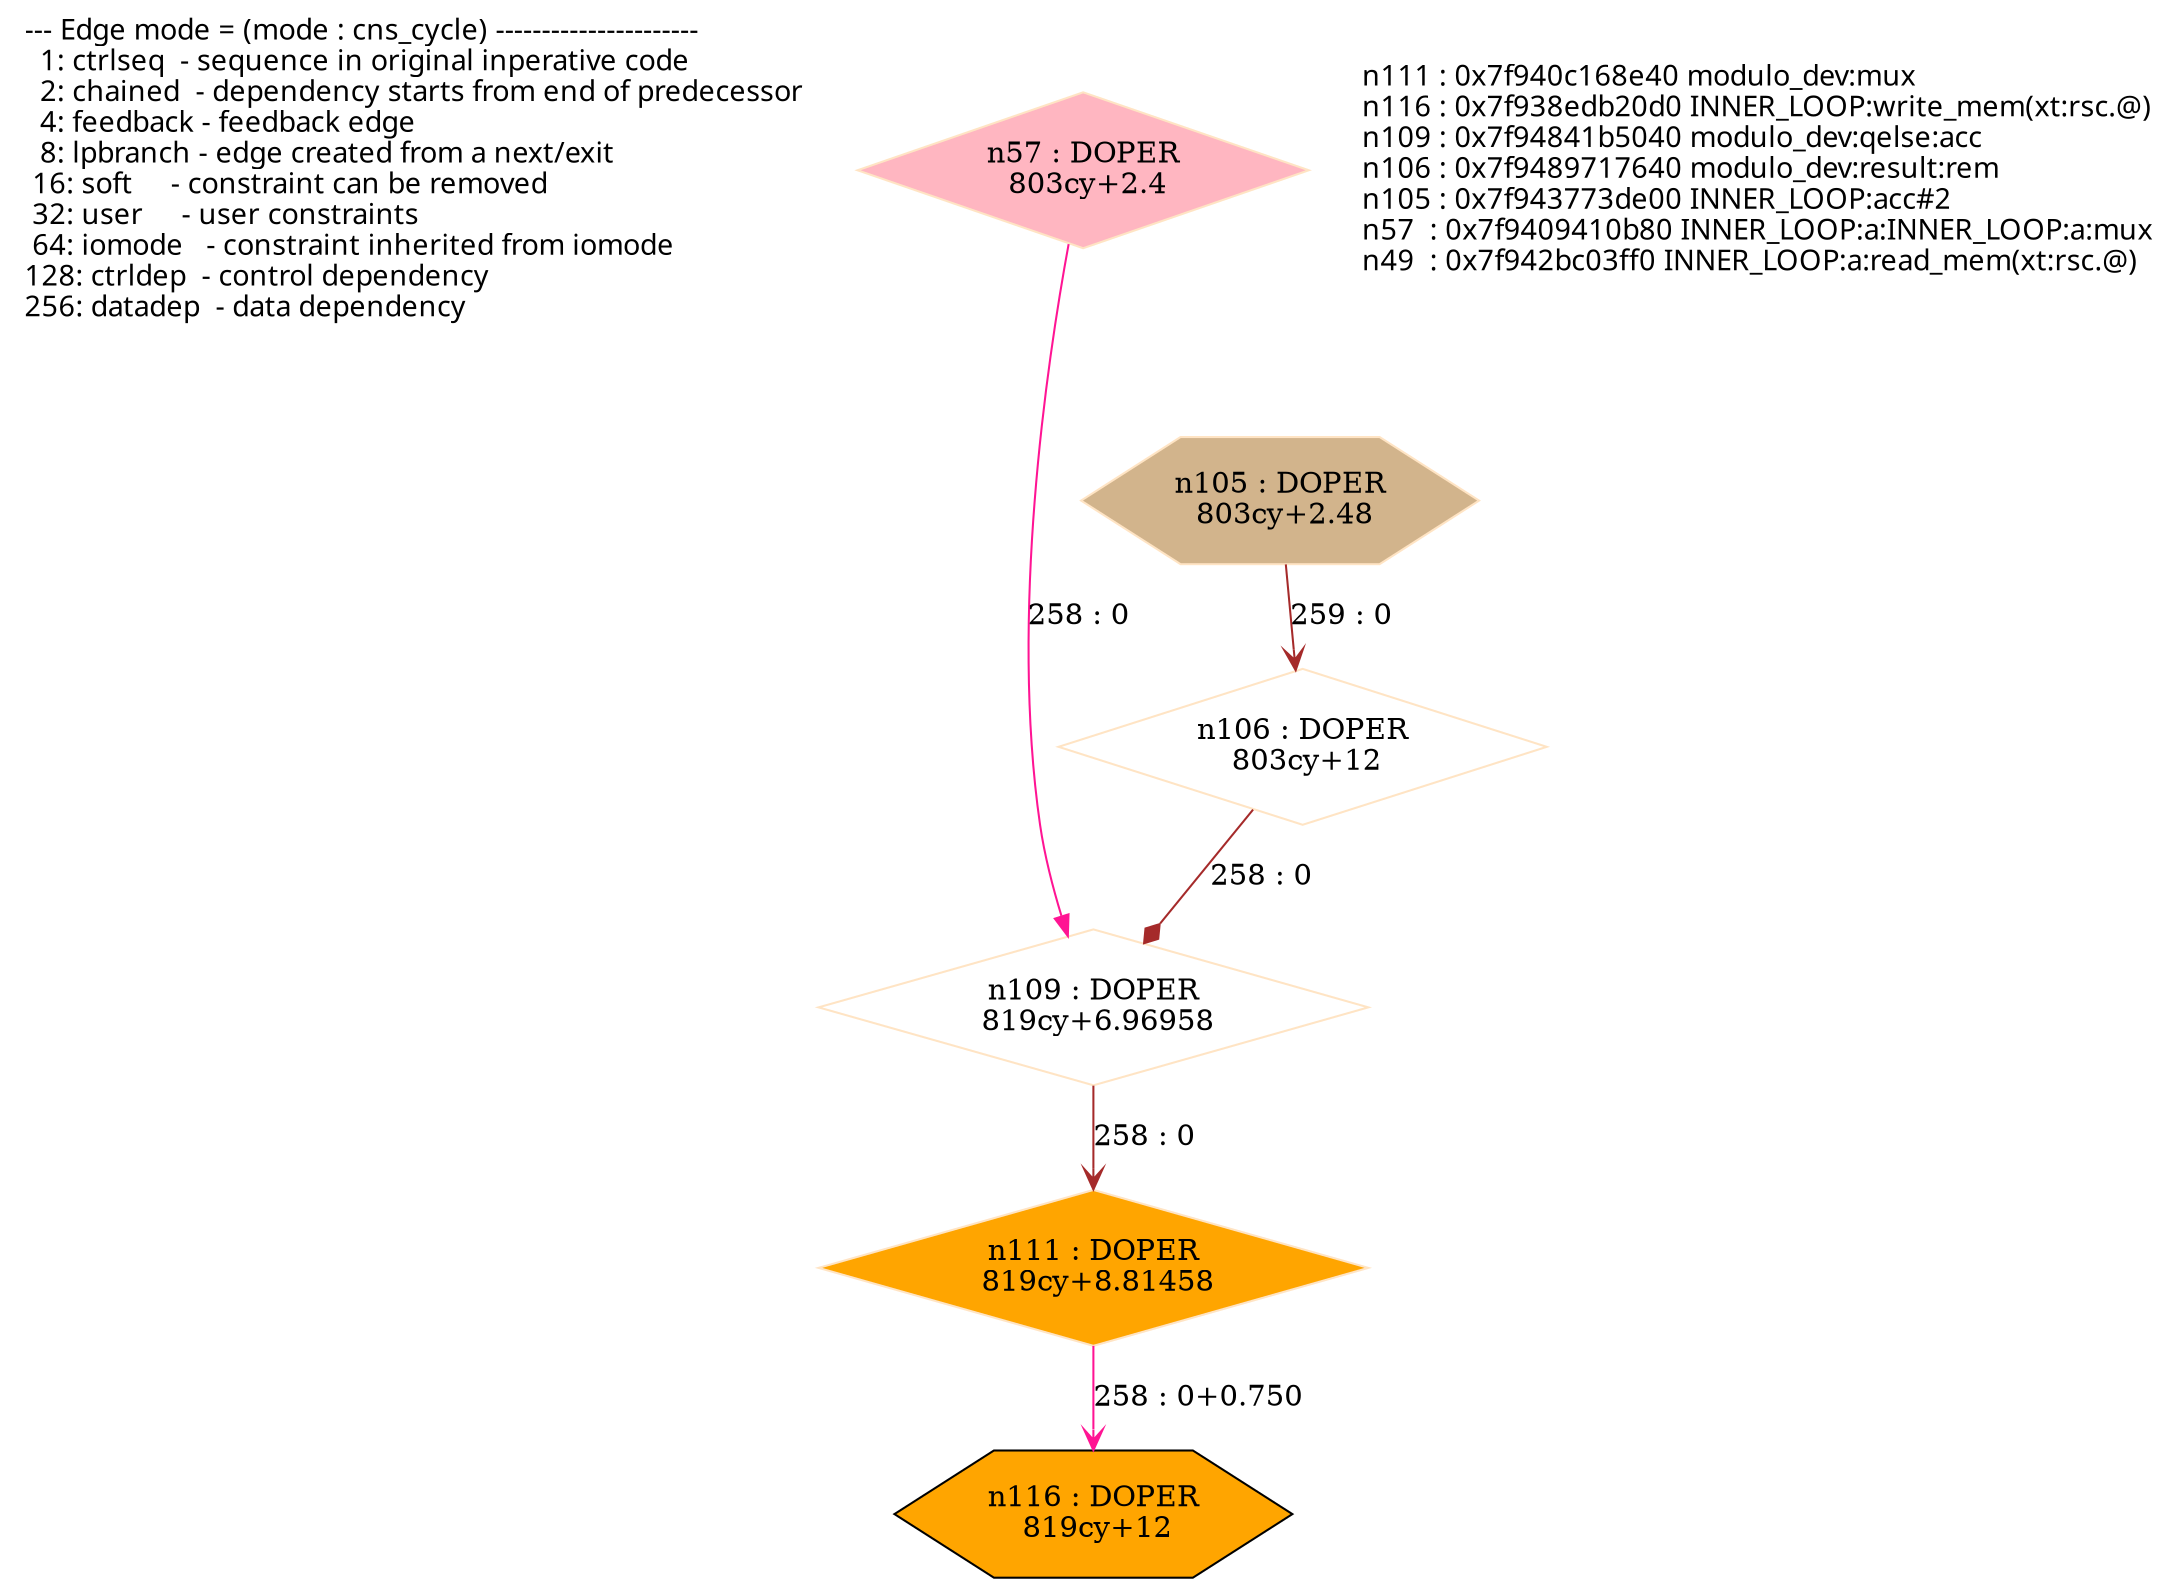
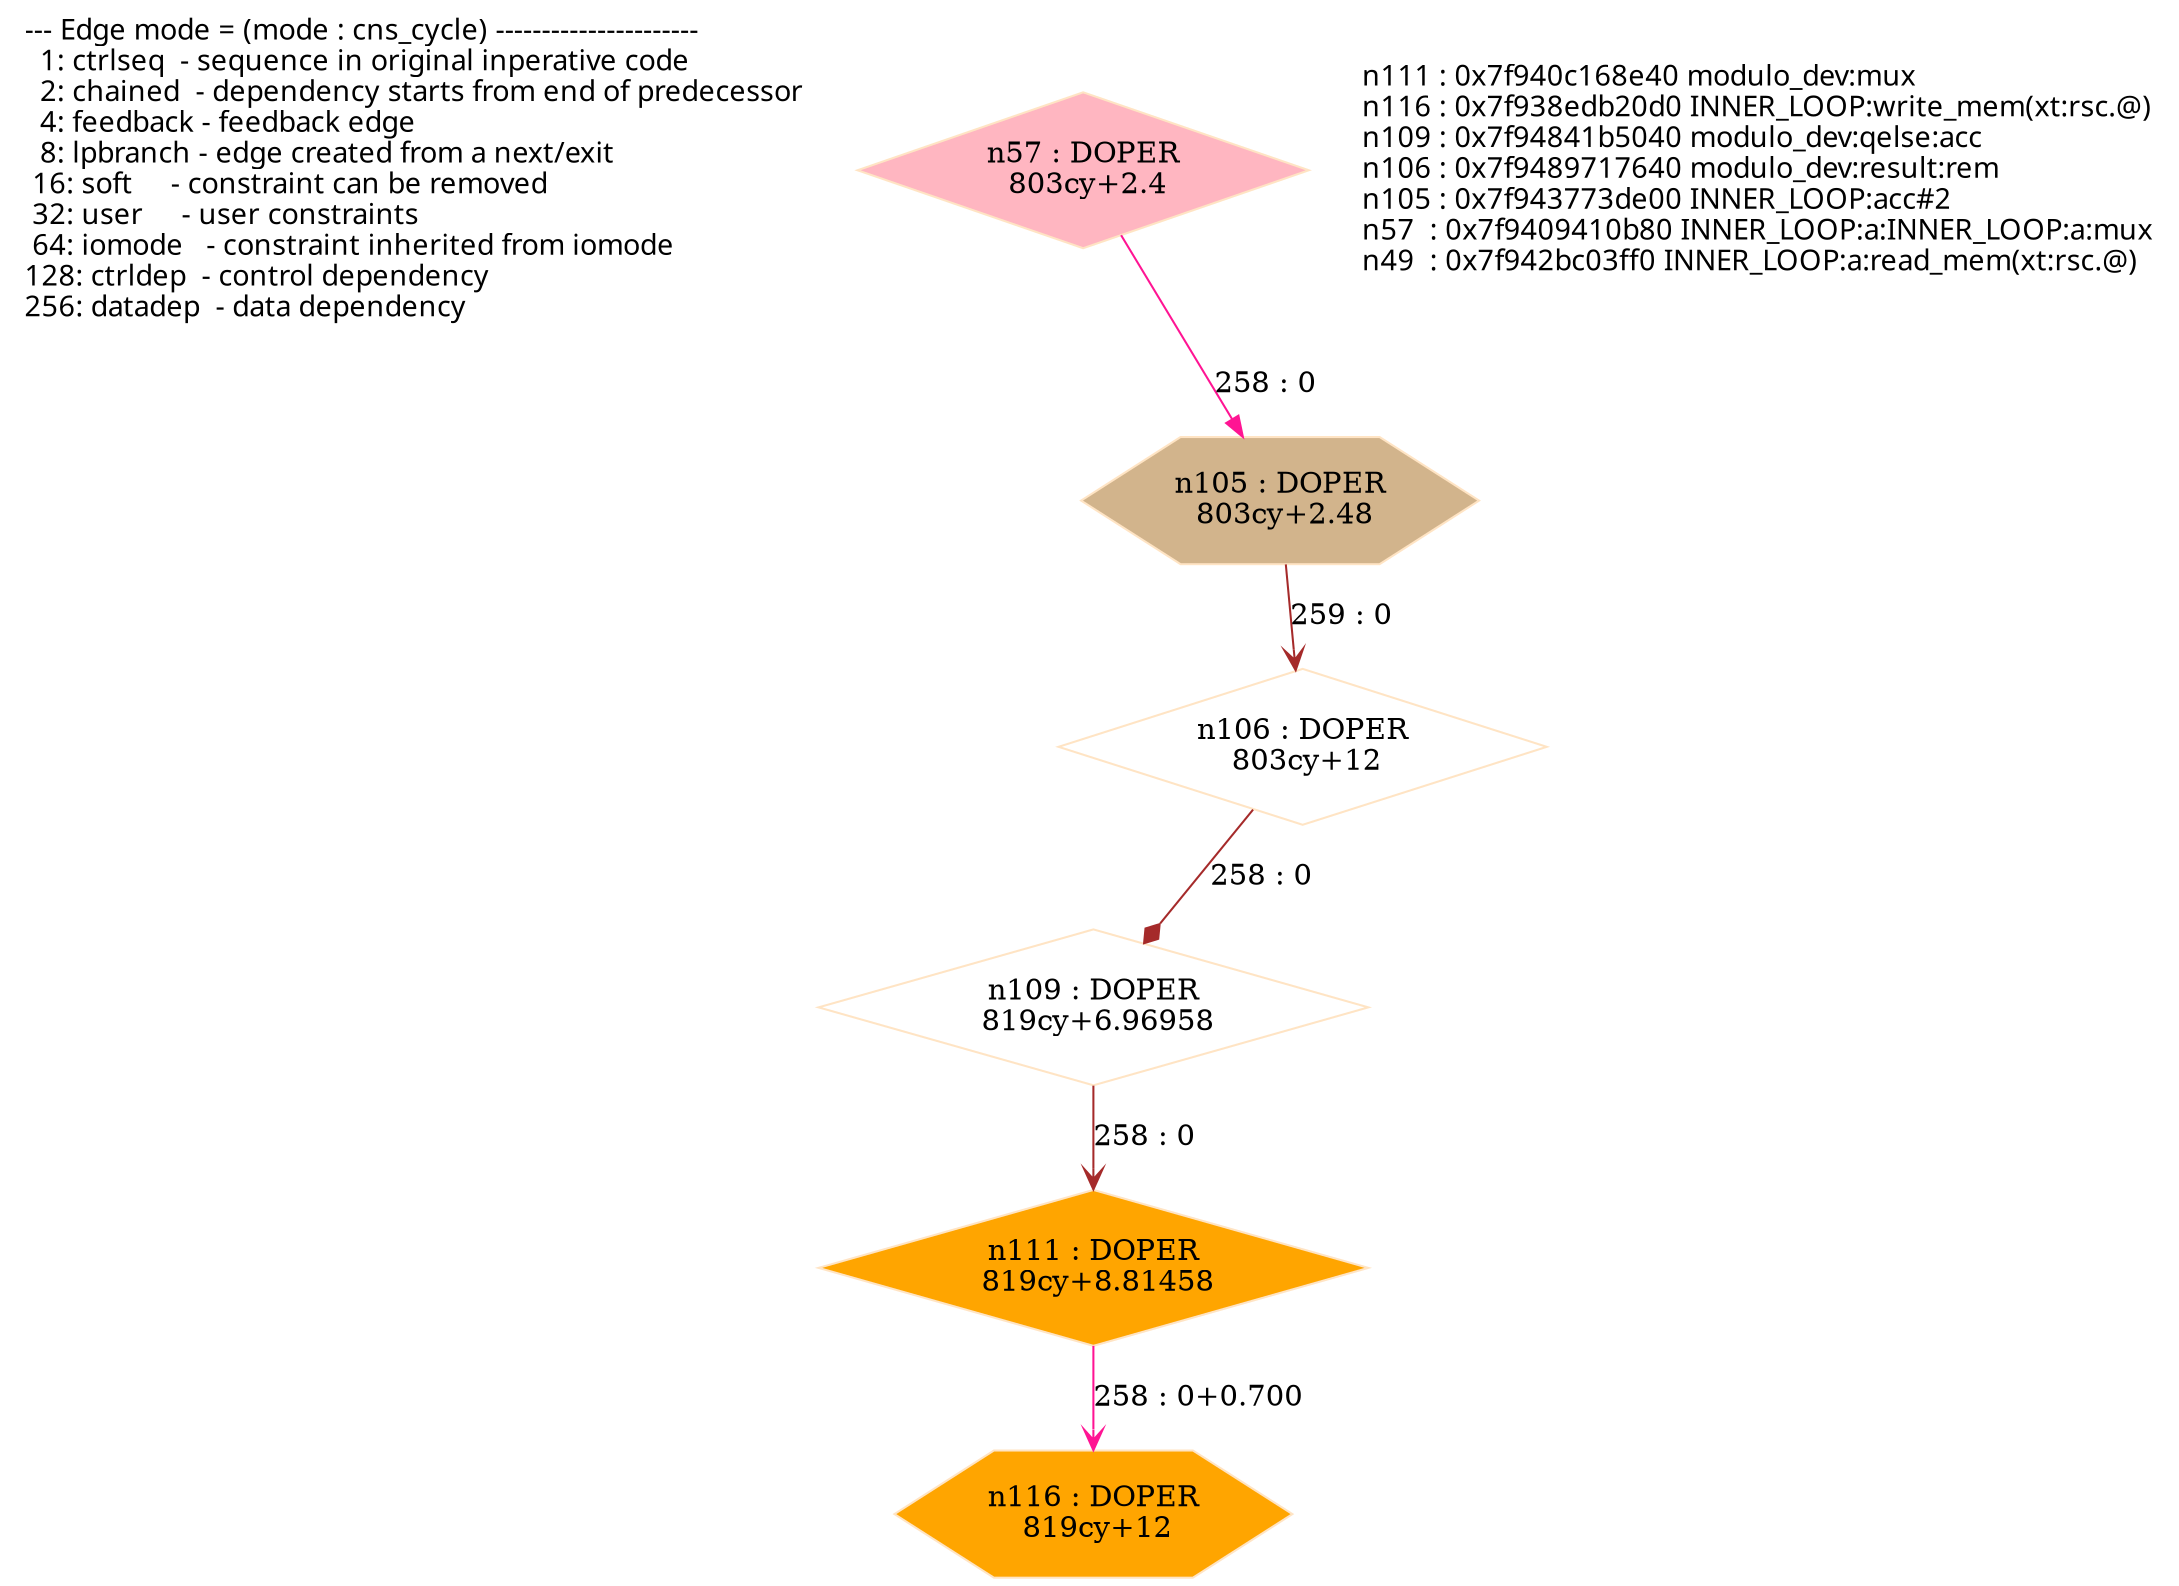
(1030, 580) -> (1177, 327)
(1199, 1398) -> (1199, 1398)
(1093, 1514) -> (1093, 1514)
